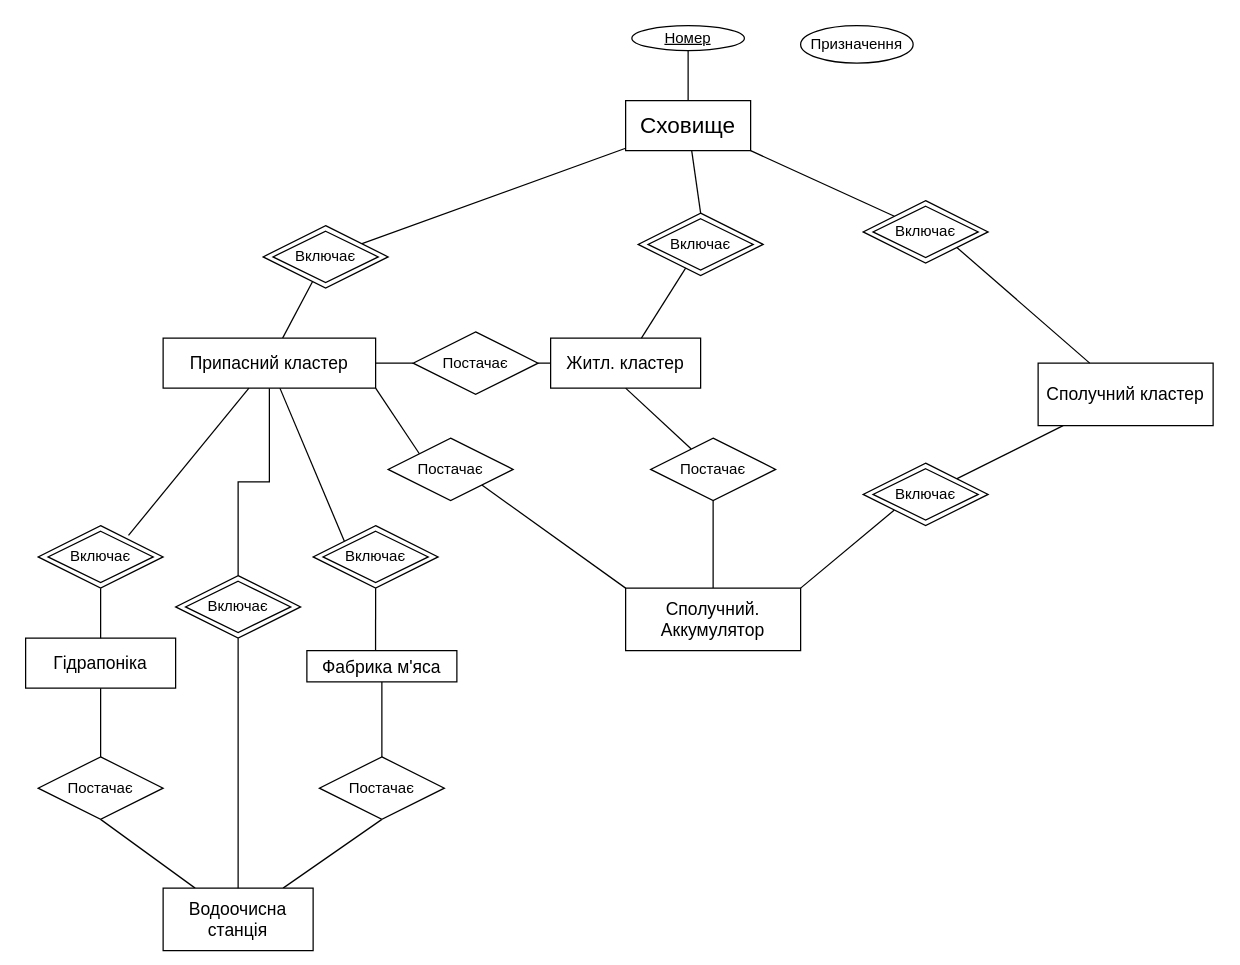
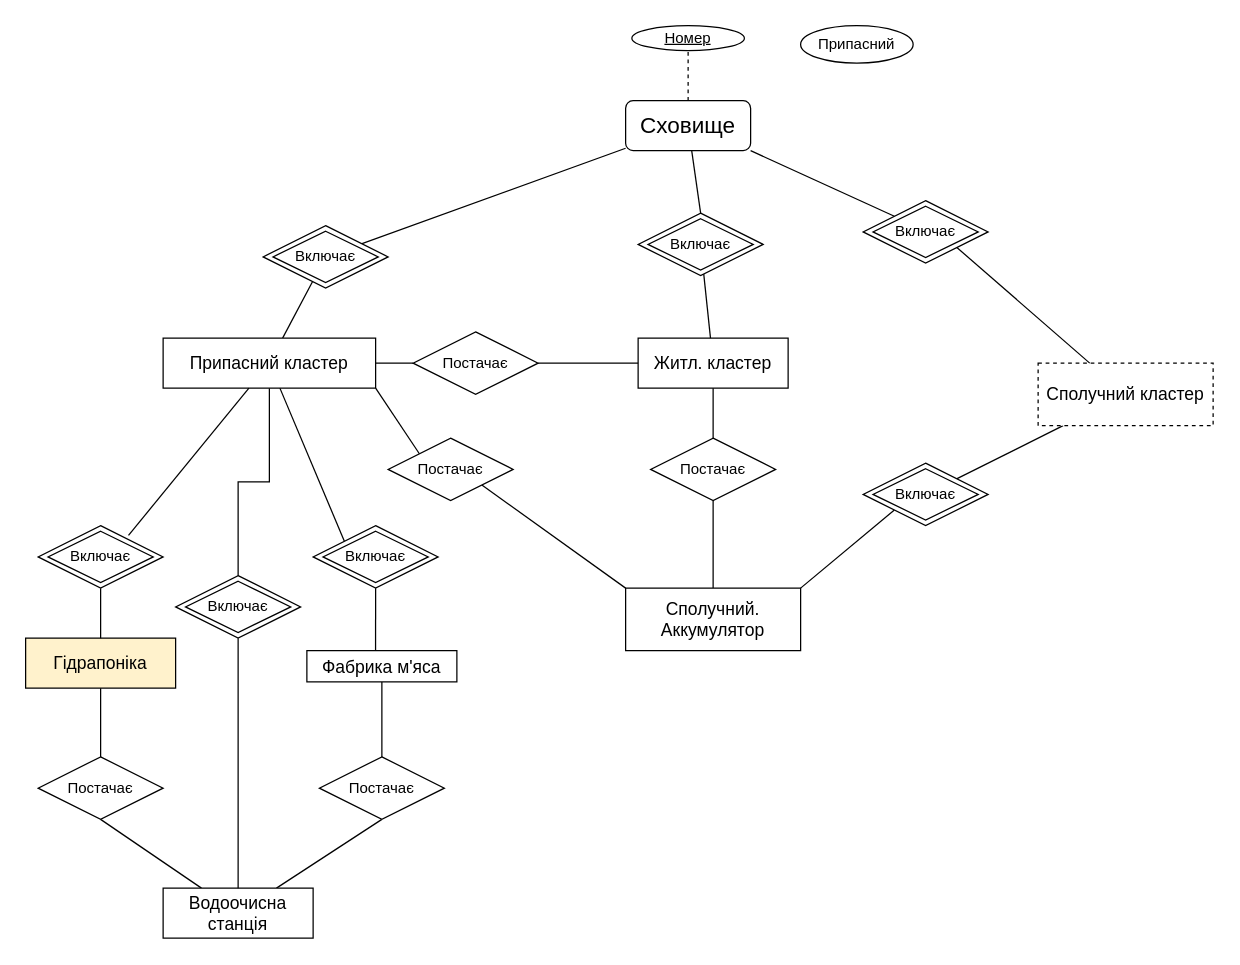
(857, 44) -> (857, 44)
(688, 75) -> (688, 75)
(688, 126) -> (688, 126)
(626, 363) -> (713, 363)
(1126, 394) -> (1126, 394)
(101, 663) -> (101, 663)
(238, 919) -> (238, 913)
